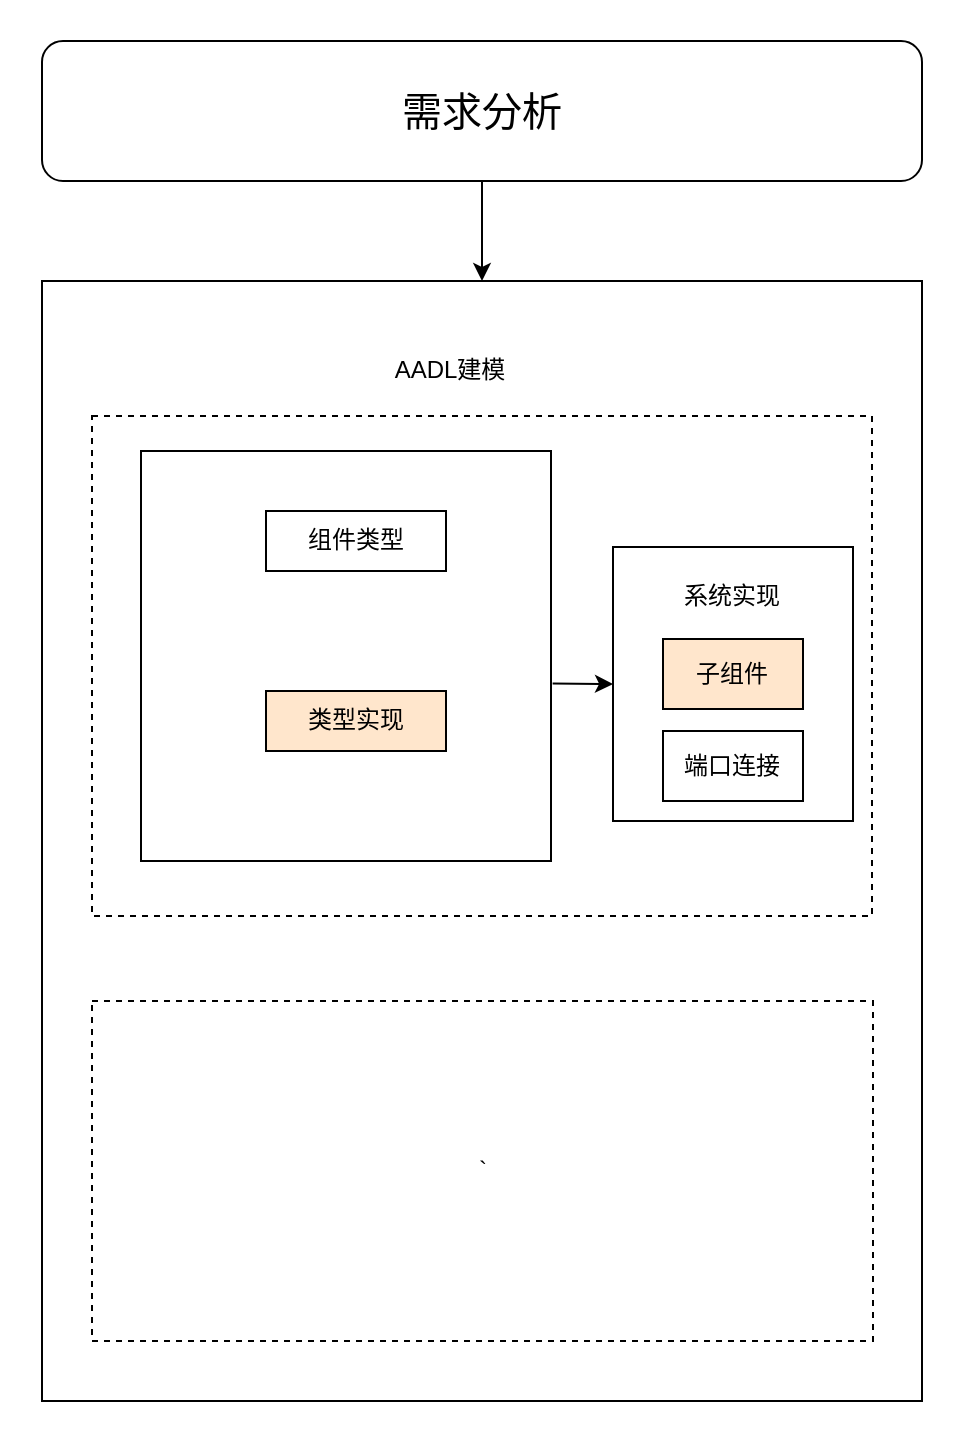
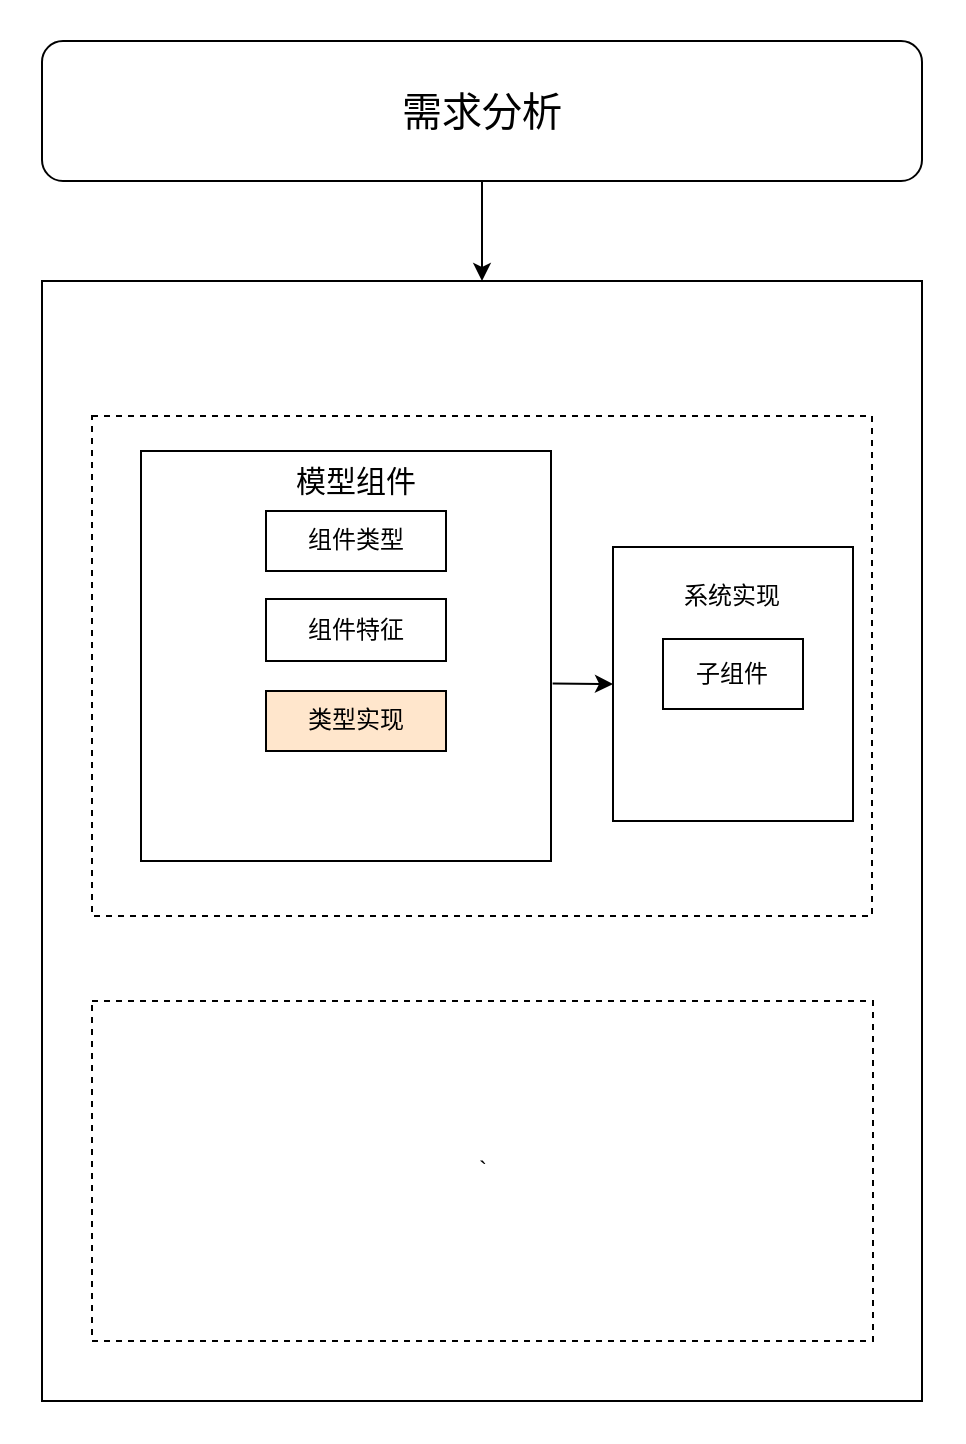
(451, 371) -> none
none -> (356, 481)
none -> (356, 630)
(733, 674) -> (733, 674)
(733, 766) -> none
